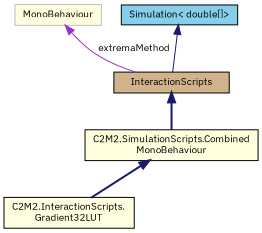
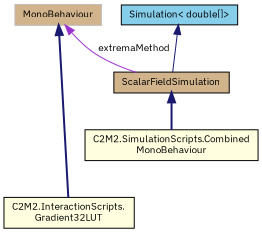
(58, 15) -> (58, 15)
(172, 83) -> (172, 83)
(116, 182) -> (64, 116)
